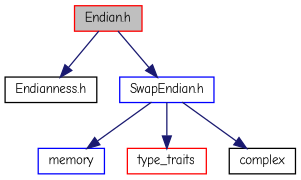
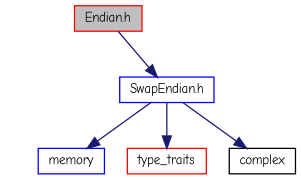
(51, 90) -> none
